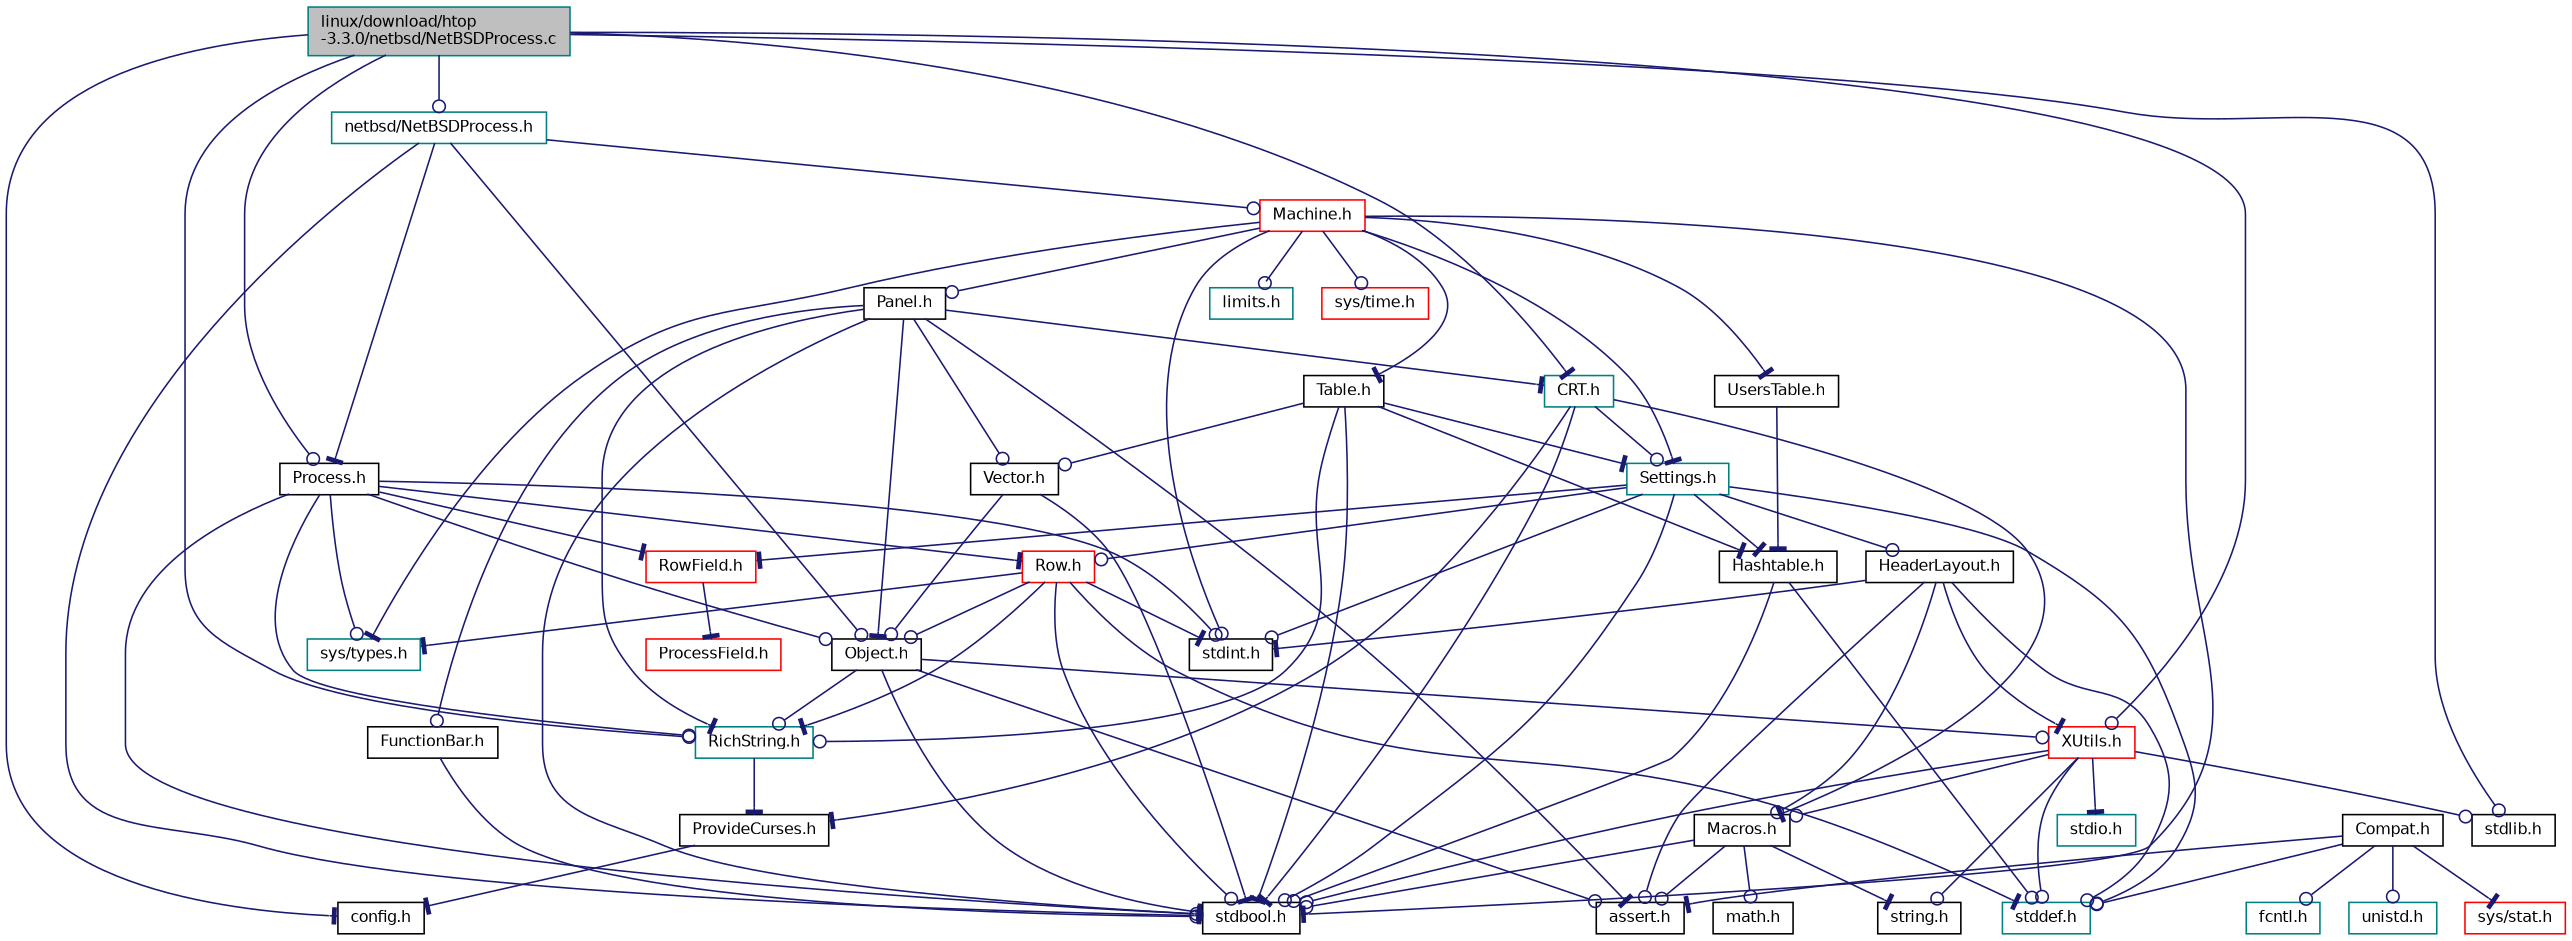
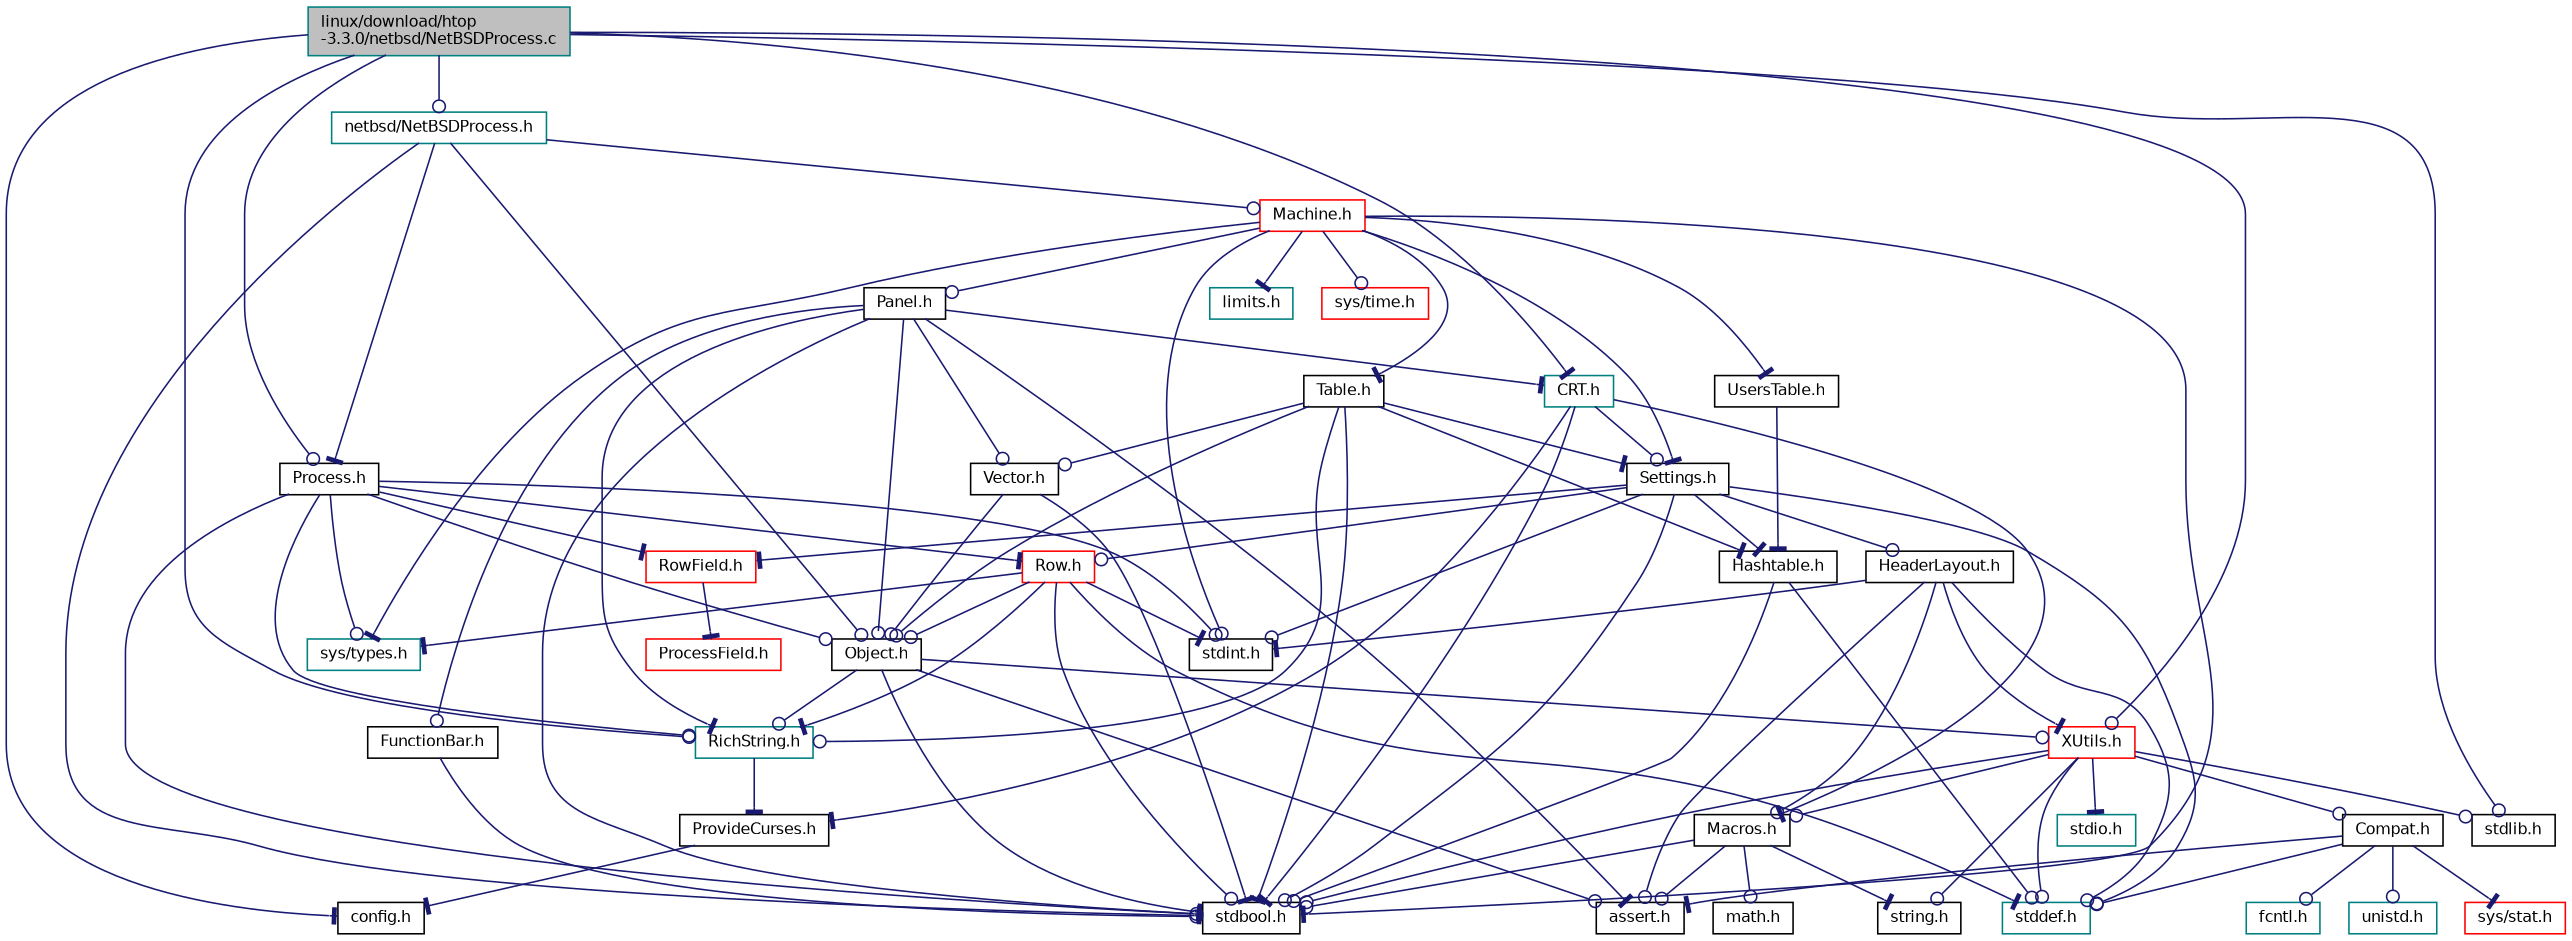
(1284, 256) -> (1284, 256)
(891, 475) -> (891, 475)
(1678, 479) -> (1678, 479)
none -> (1096, 502)
none -> (2234, 784)
